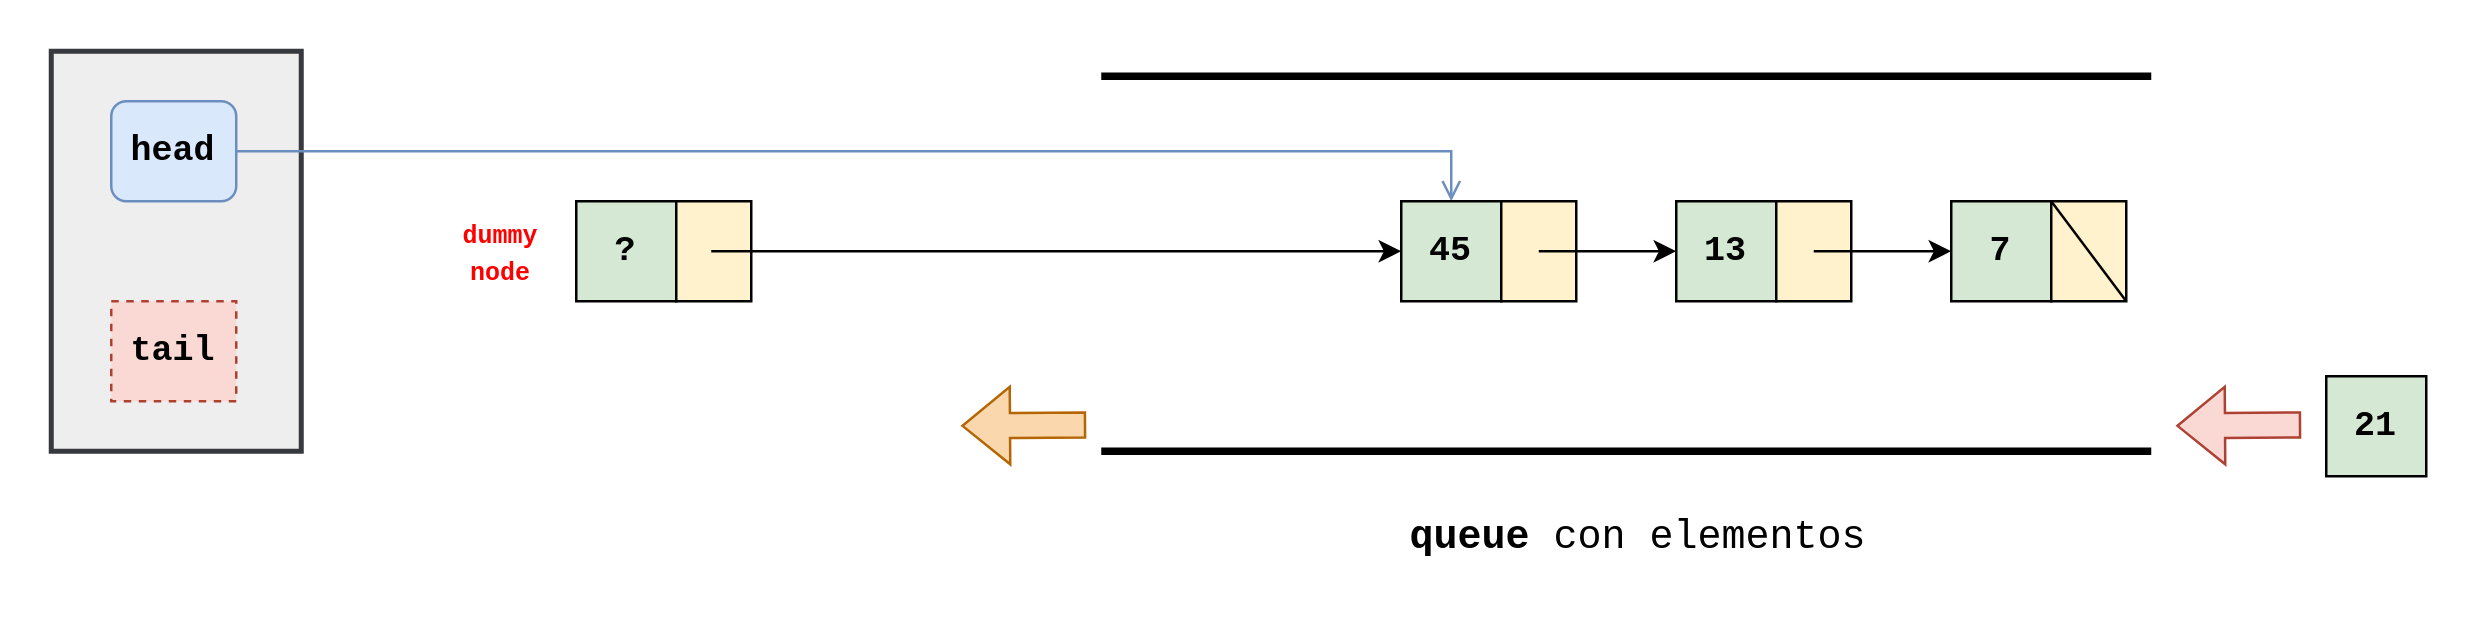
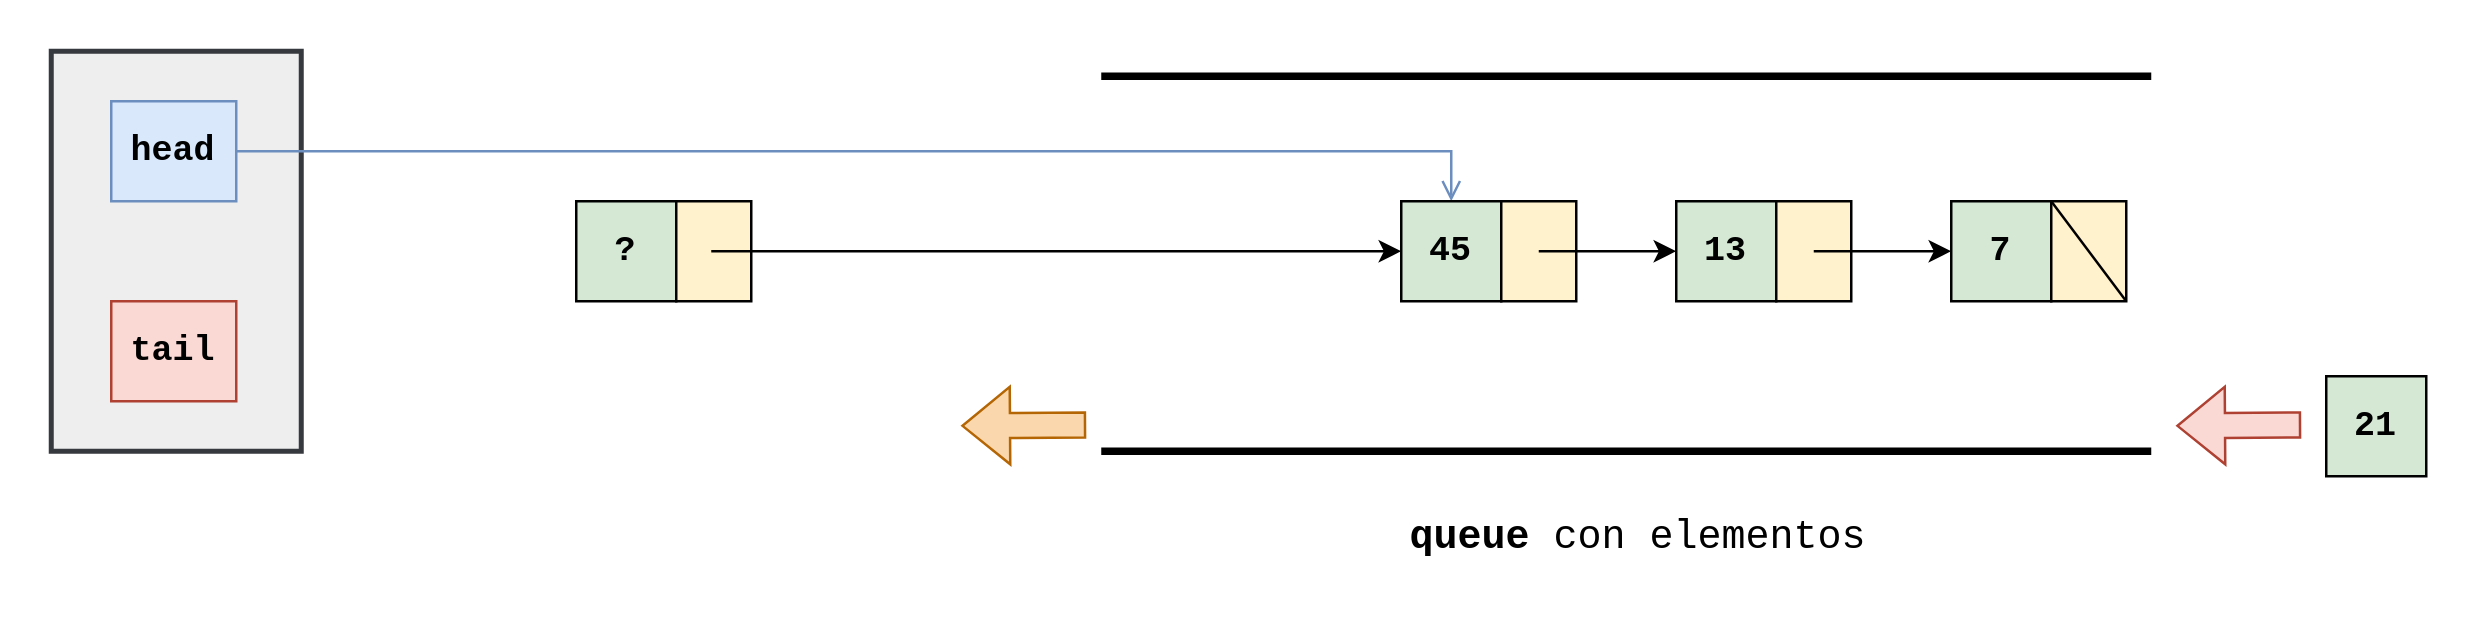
(174, 151) -> (174, 151)
(501, 251) -> none
(174, 351) -> (174, 351)
